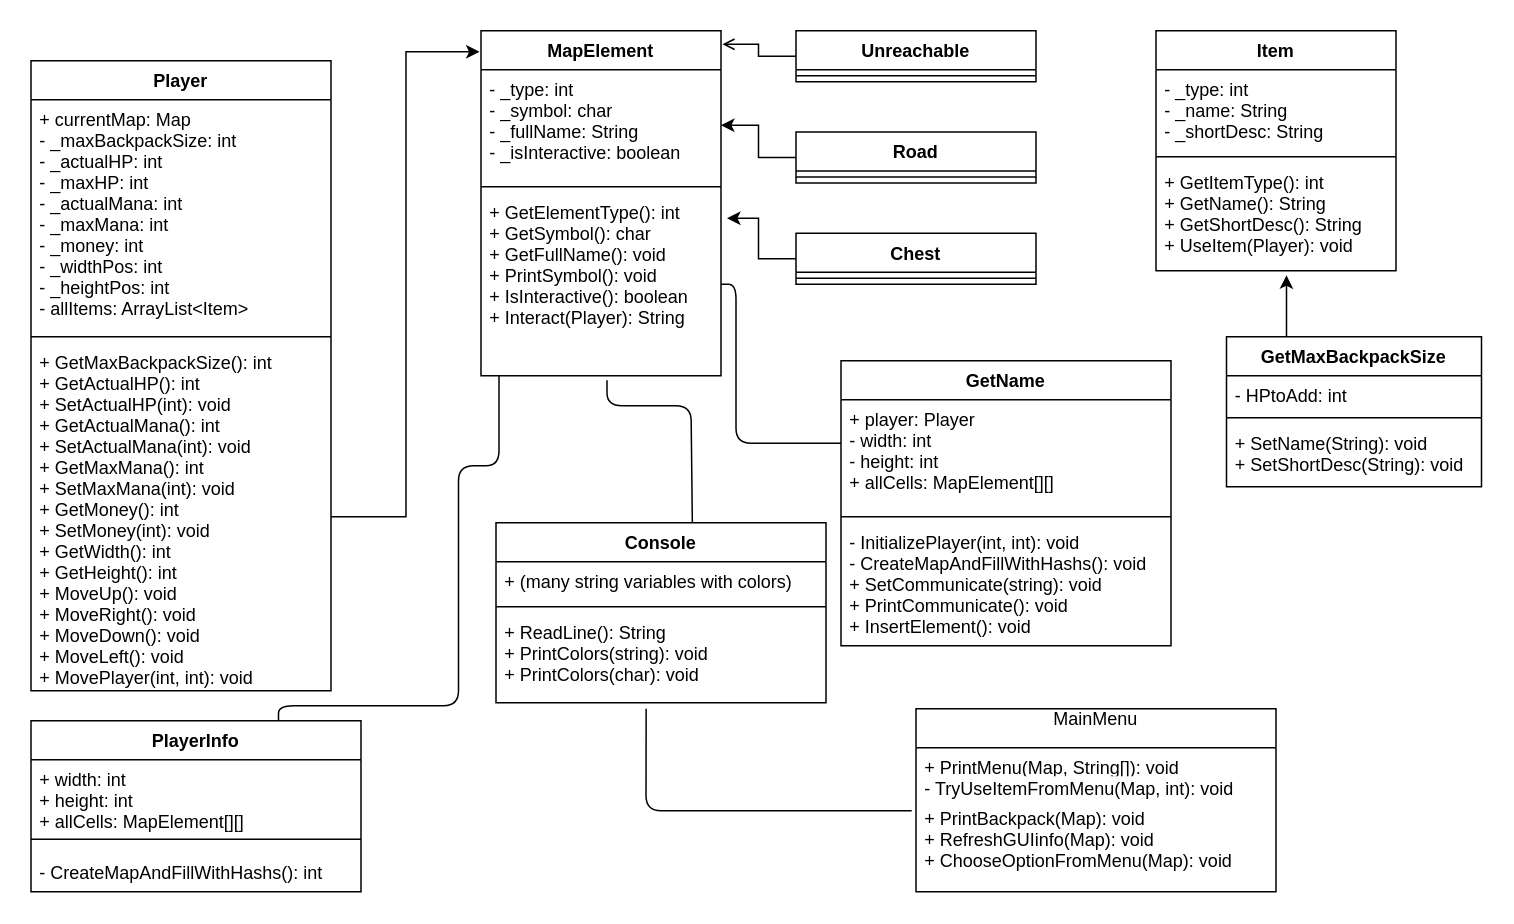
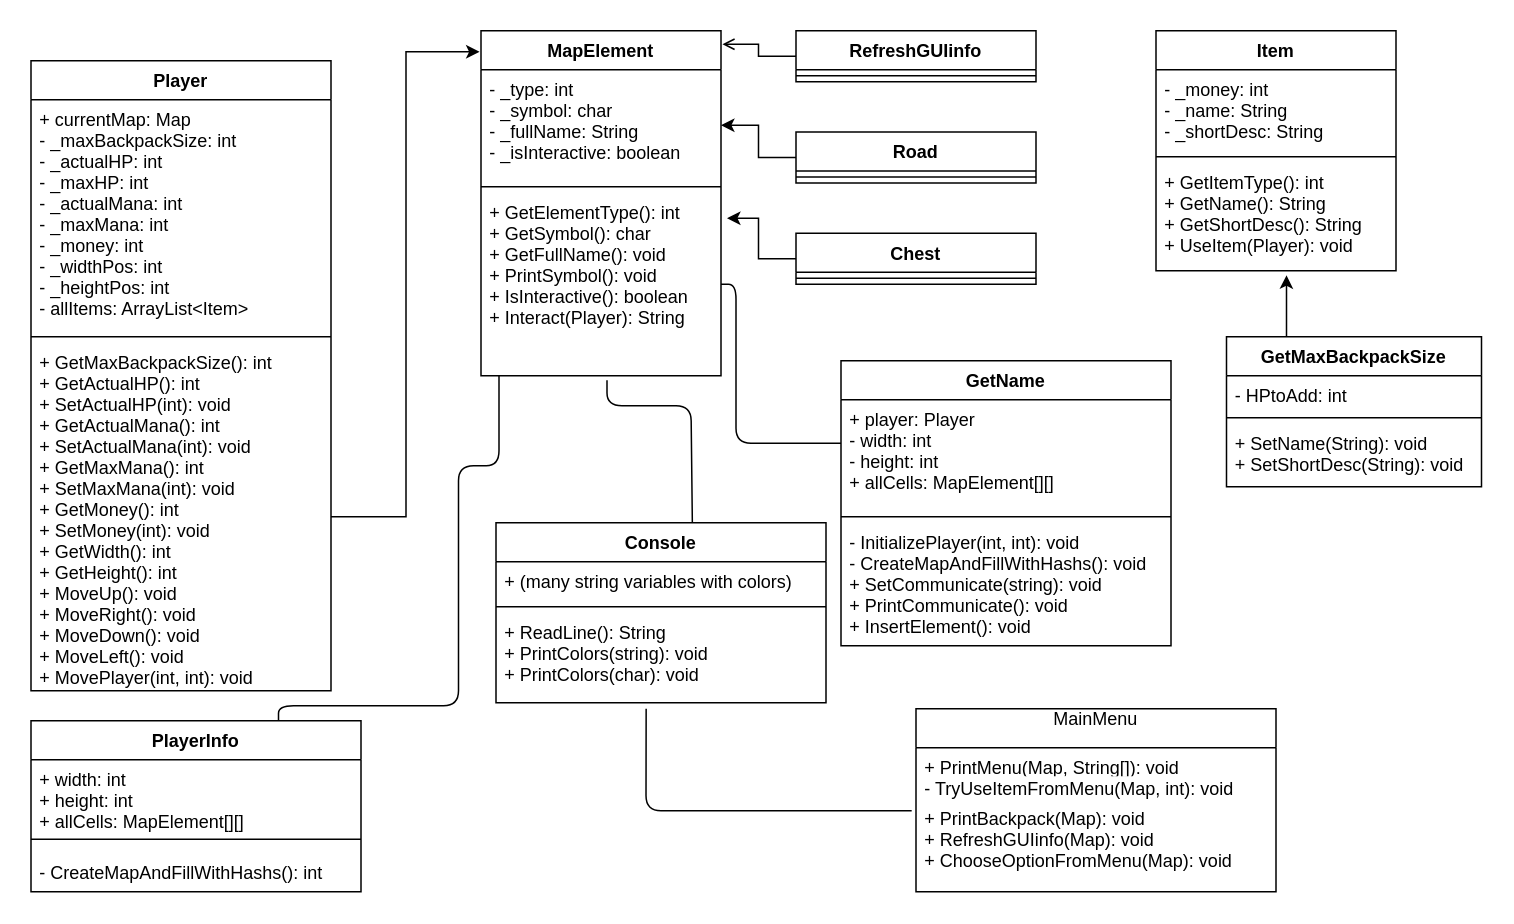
(915, 51) -> (915, 51)
(1215, 90) -> (1220, 90)
